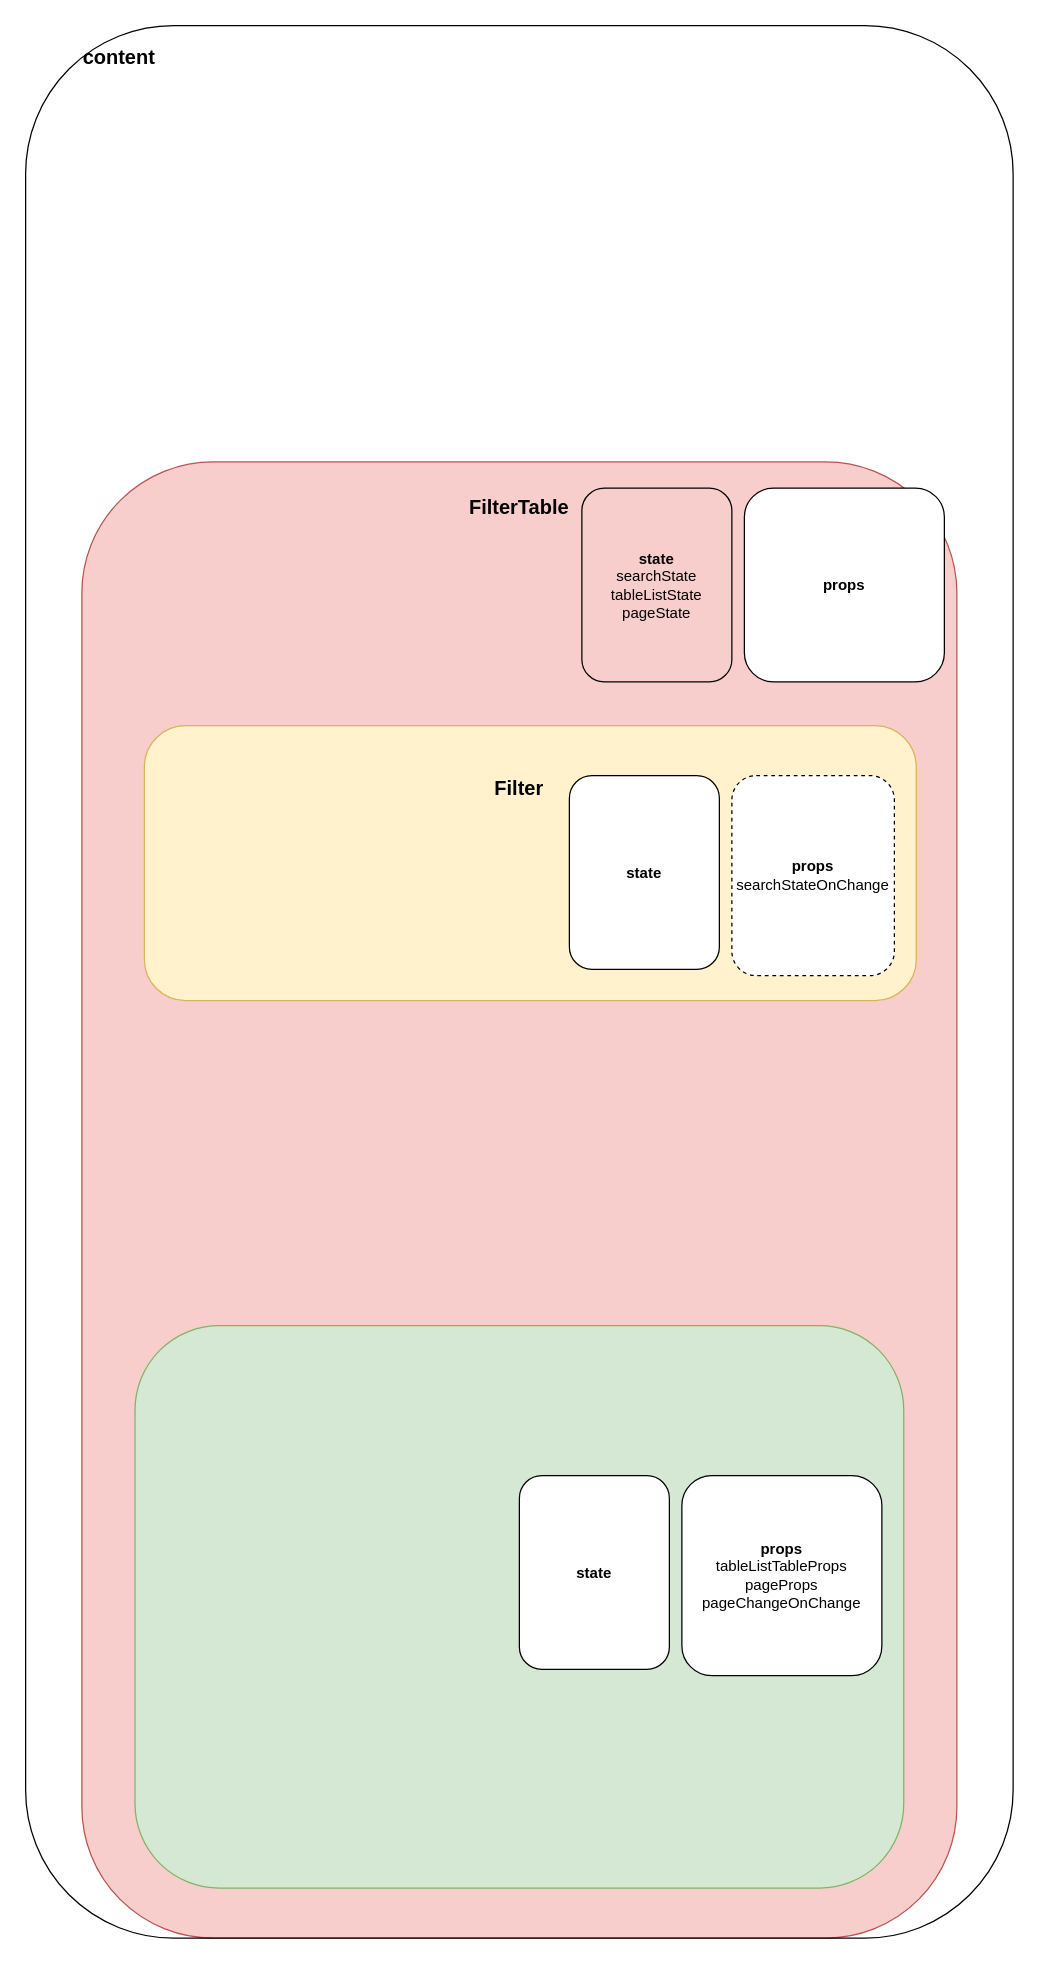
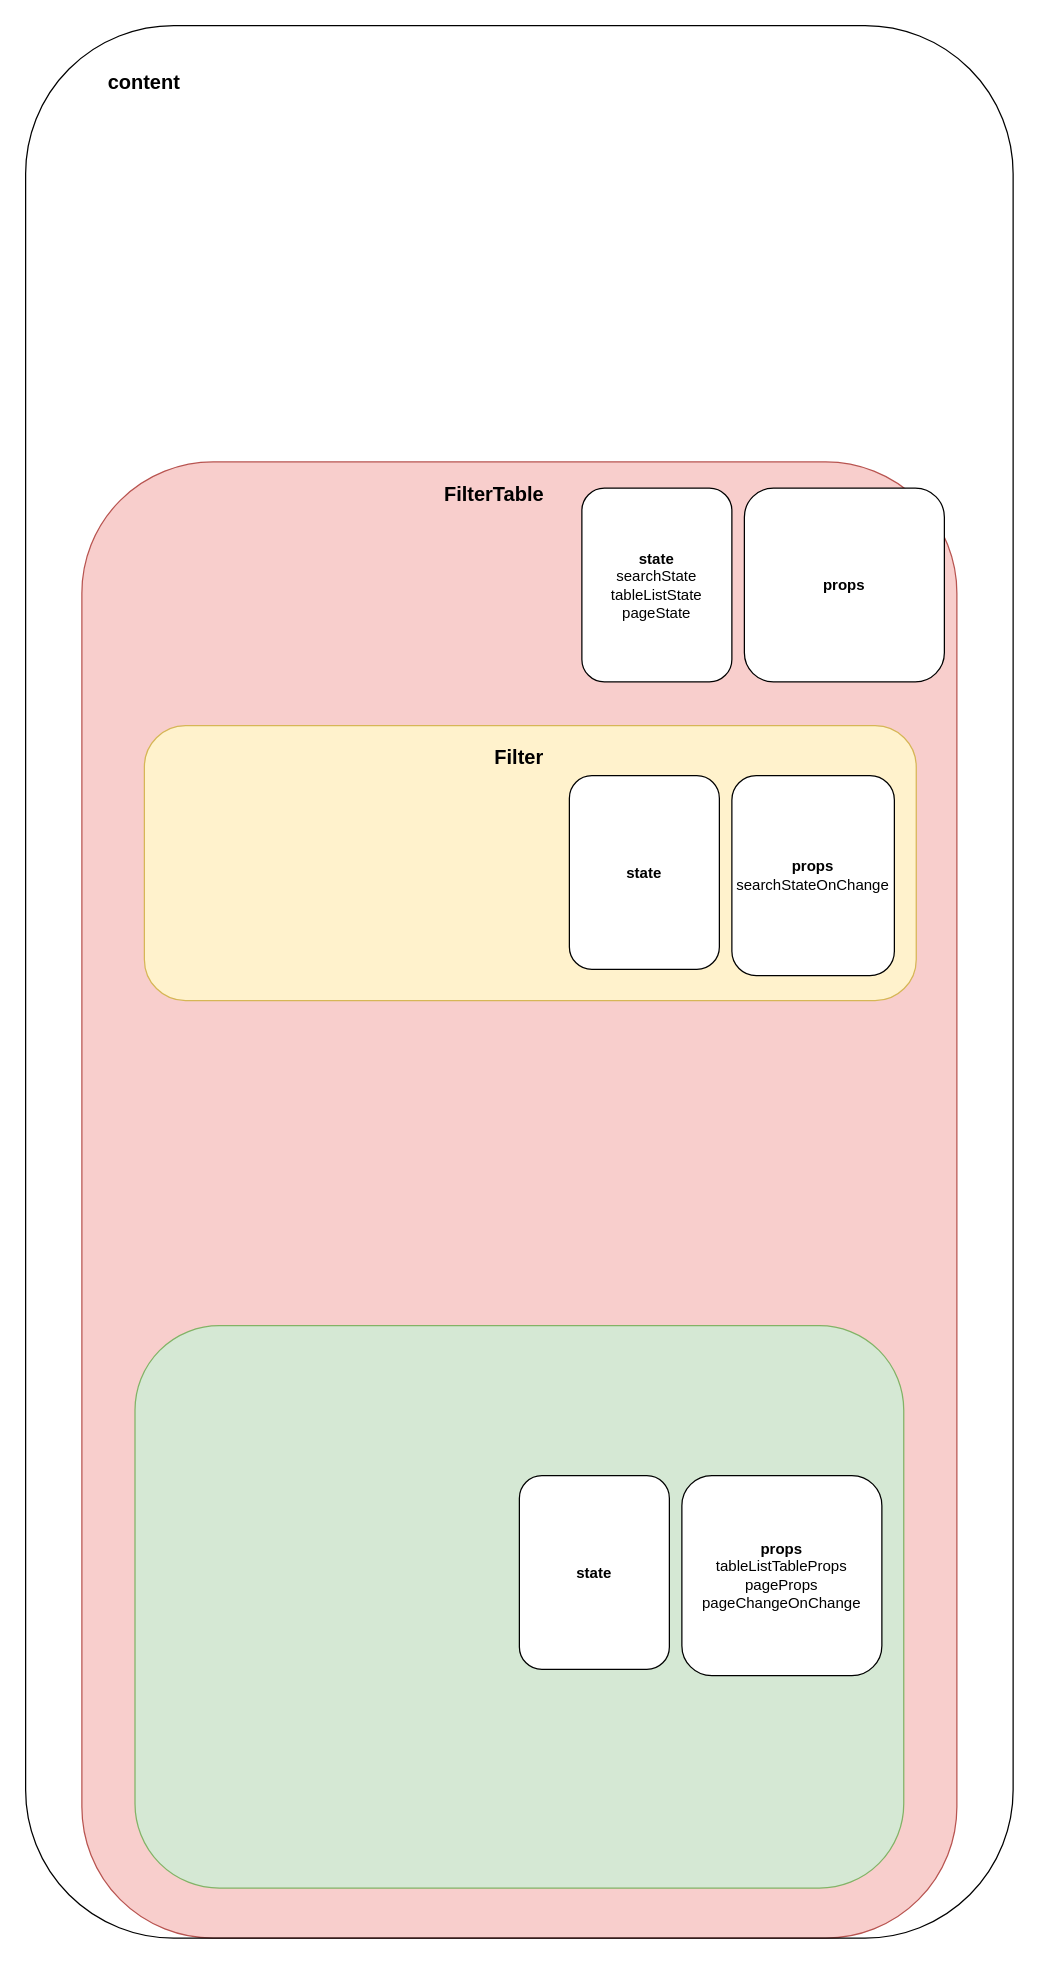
(119, 57) -> (144, 82)
(519, 507) -> (494, 494)
(657, 585) -> (657, 585)
(519, 788) -> (519, 757)
(813, 876) -> (813, 876)
